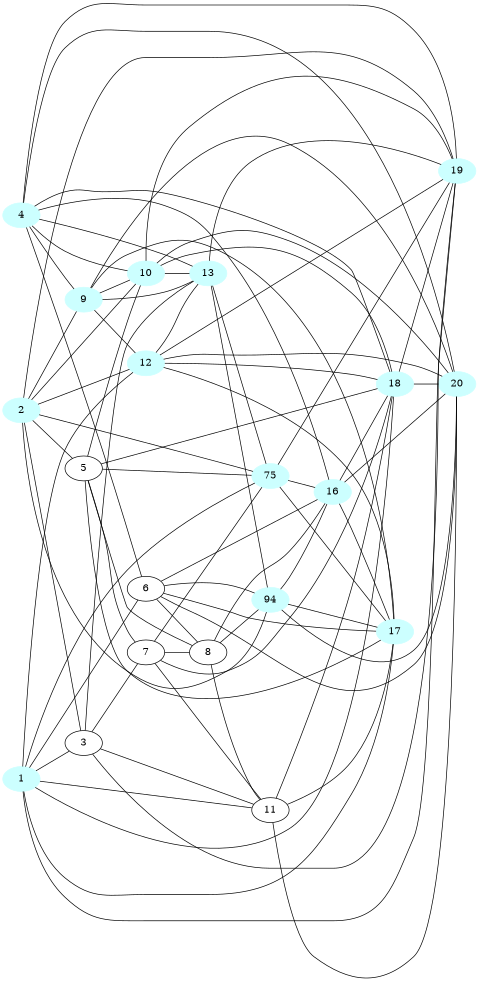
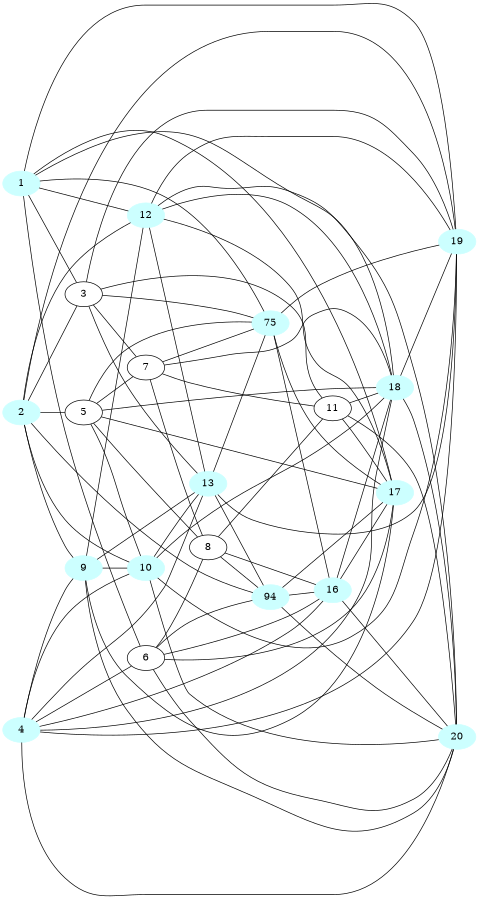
(146, 443) -> (178, 303)
(146, 795) -> none
